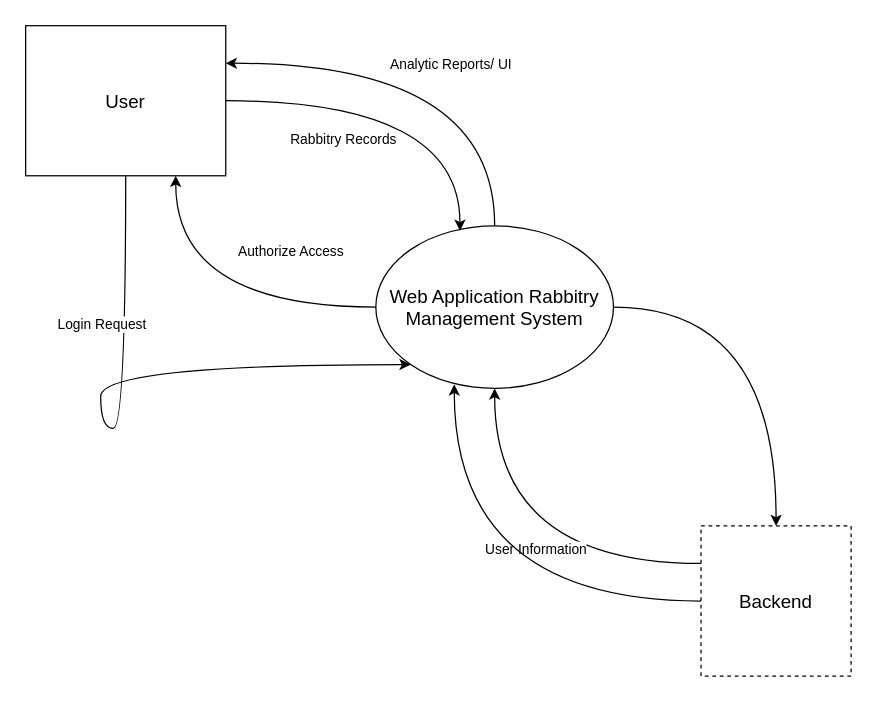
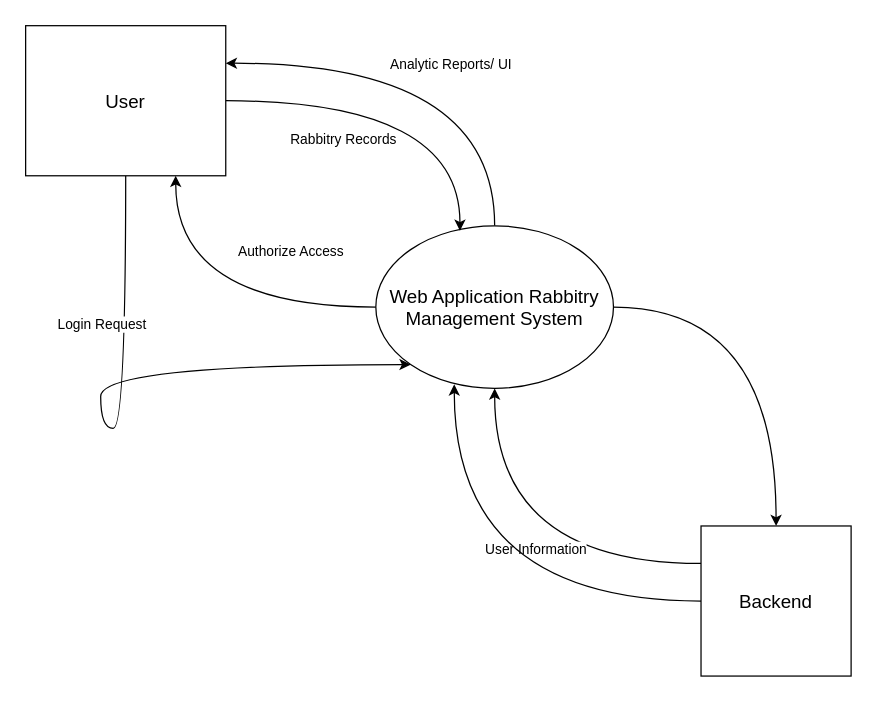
(776, 601) -> (776, 601)
